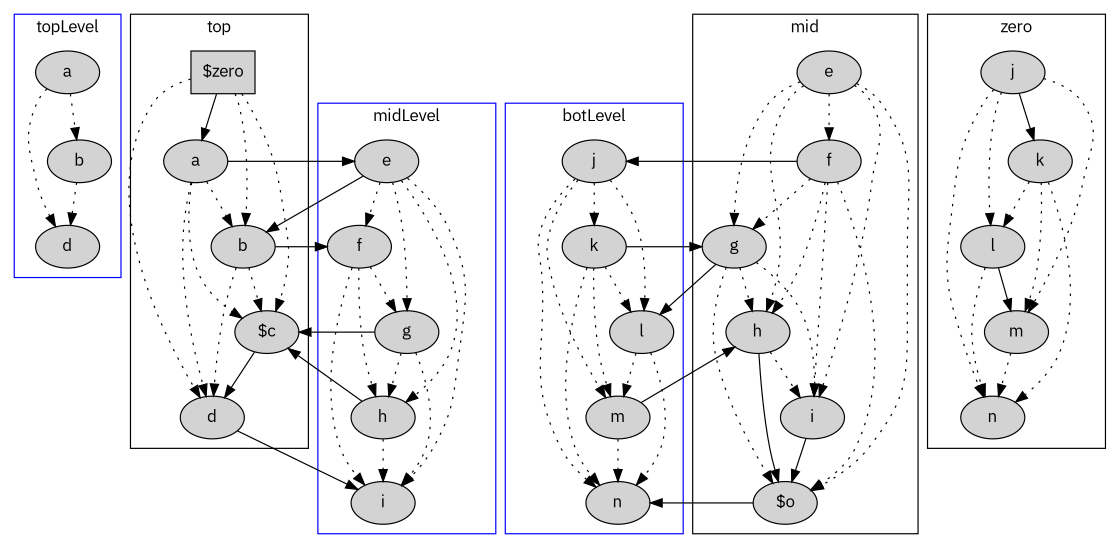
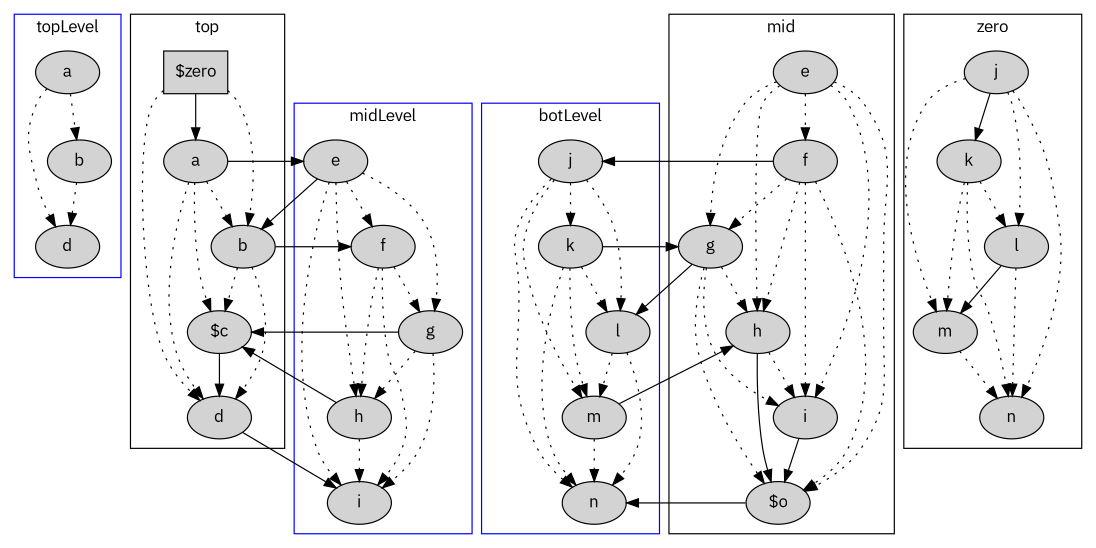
(281, 193) -> none
